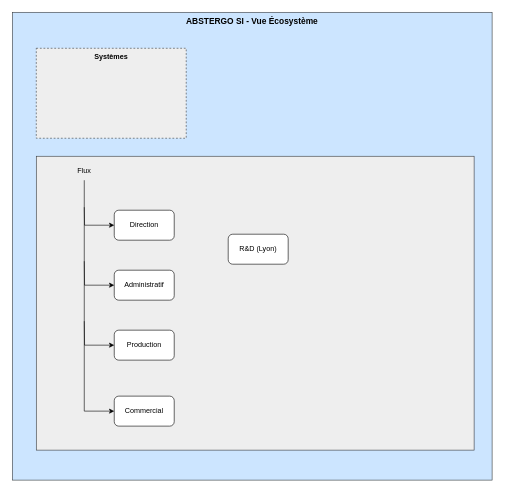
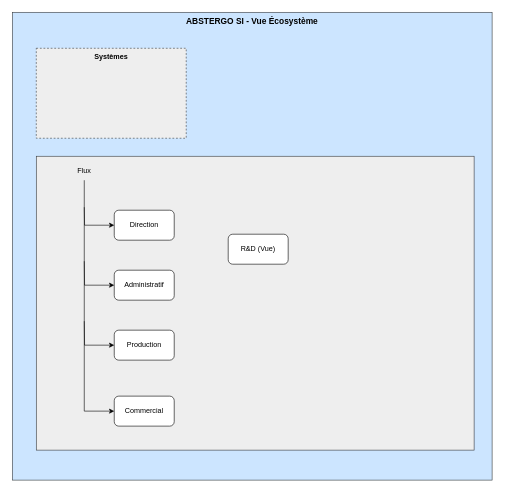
(258, 249) -> (258, 249)
